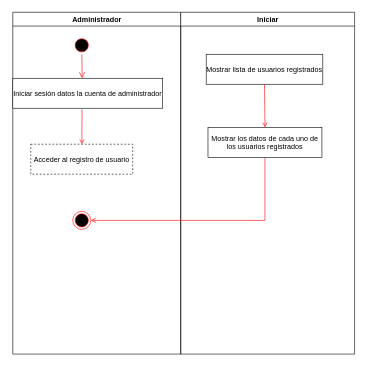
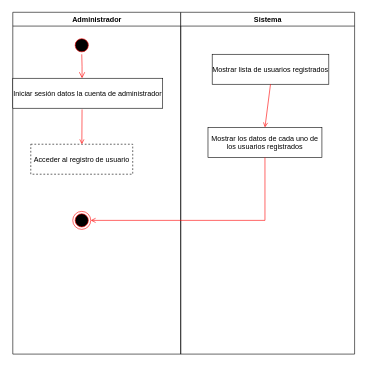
(268, 20) -> (268, 20)
(264, 69) -> (270, 69)
